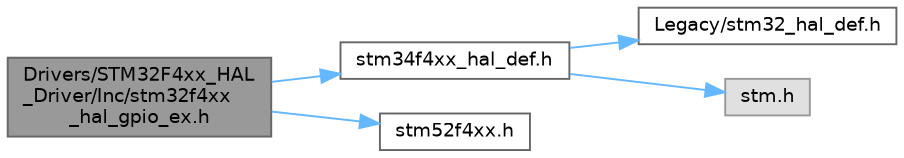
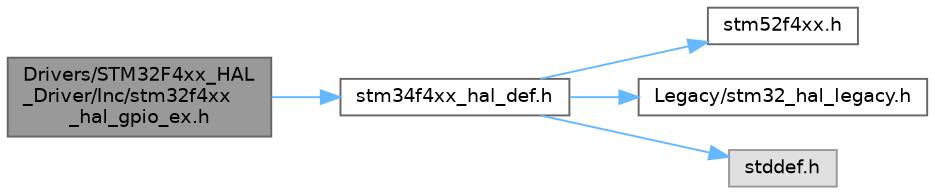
(768, 26) -> (783, 97)
(768, 97) -> (783, 168)
(316, 117) -> (614, 63)
